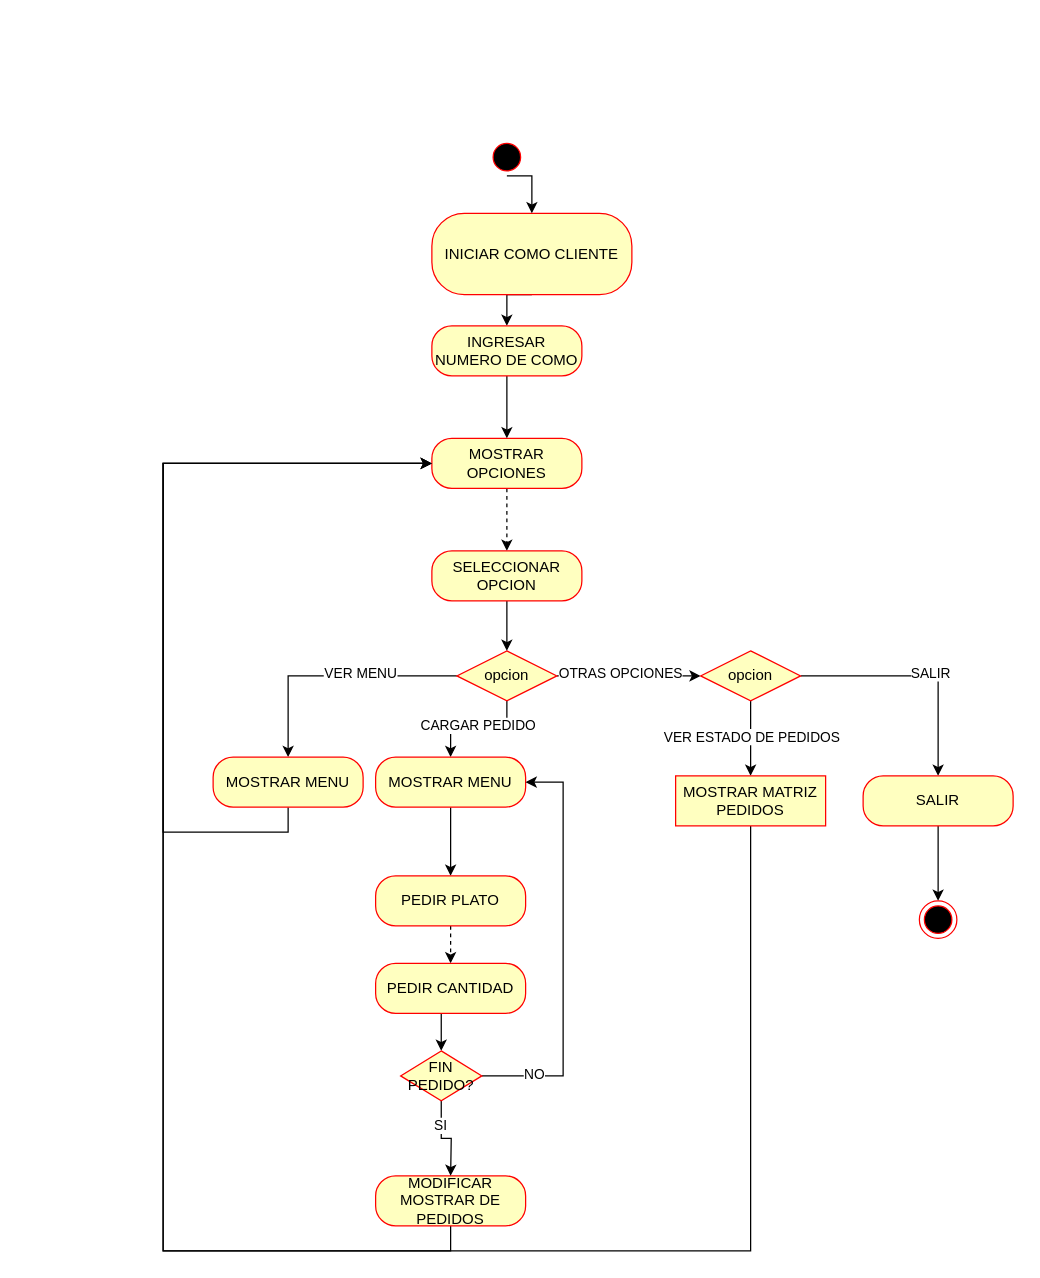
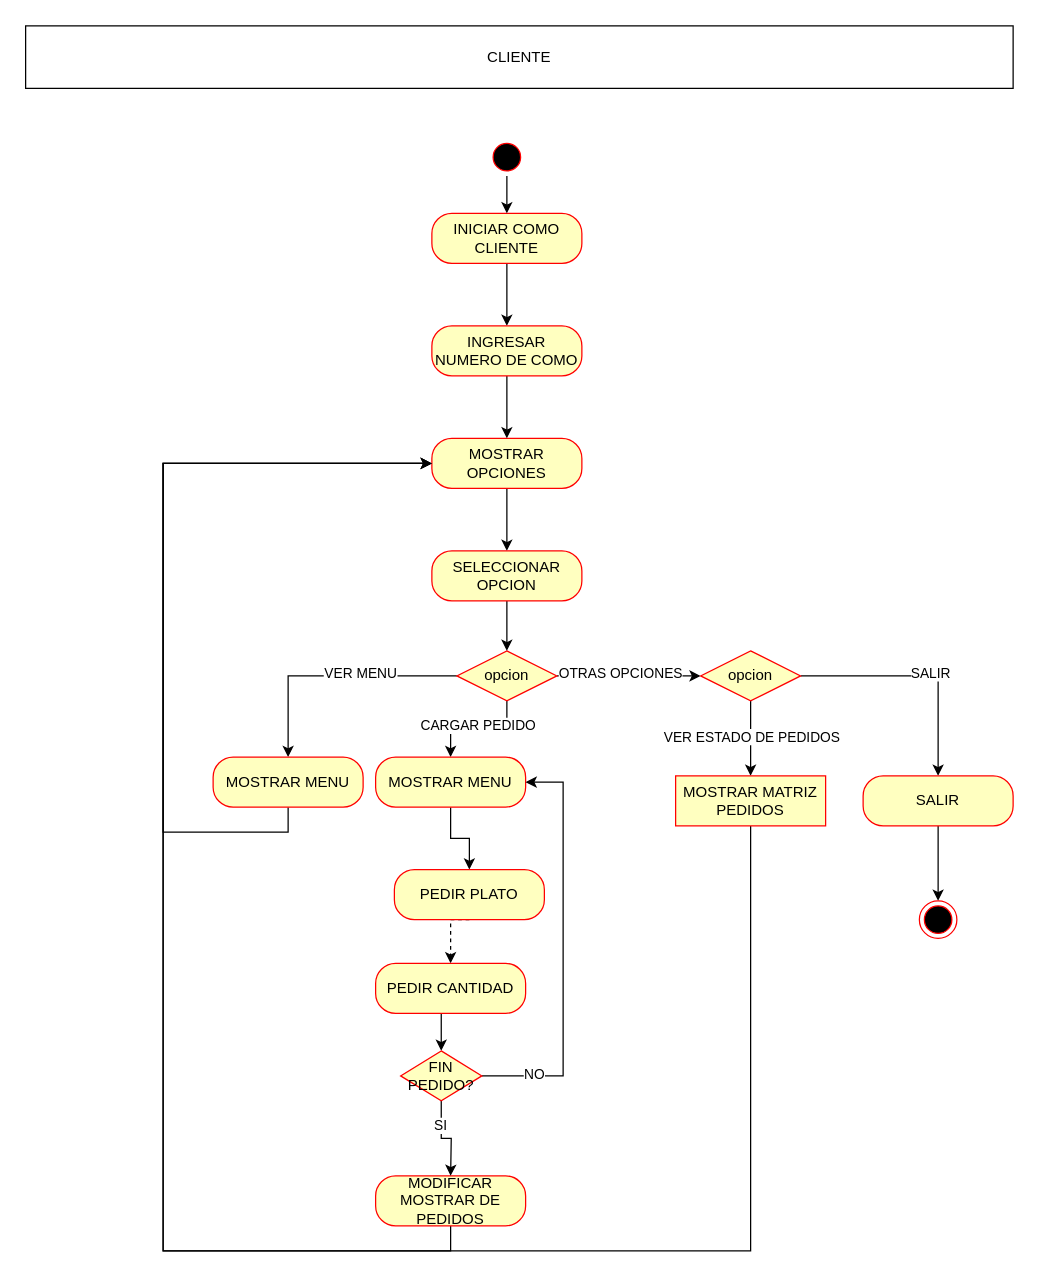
none -> (519, 57)
(532, 254) -> (507, 238)
(507, 515) -> (507, 515)
(451, 901) -> (469, 894)
